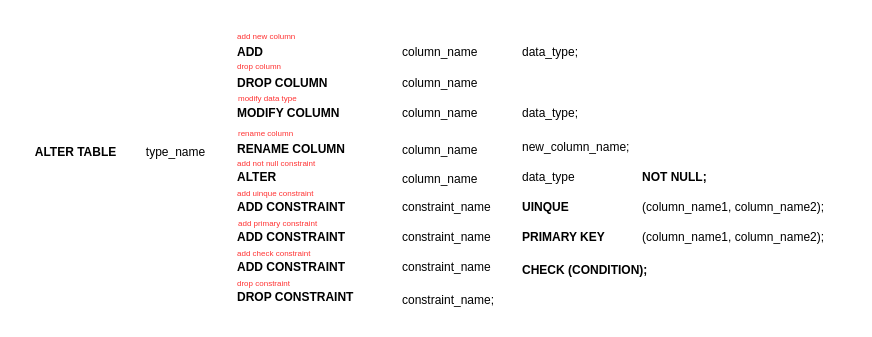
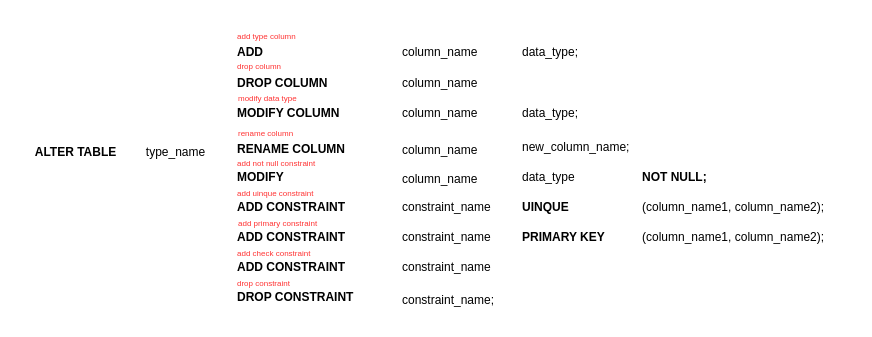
(280, 36) -> (283, 36)
(254, 178) -> (258, 178)
(596, 271) -> none
